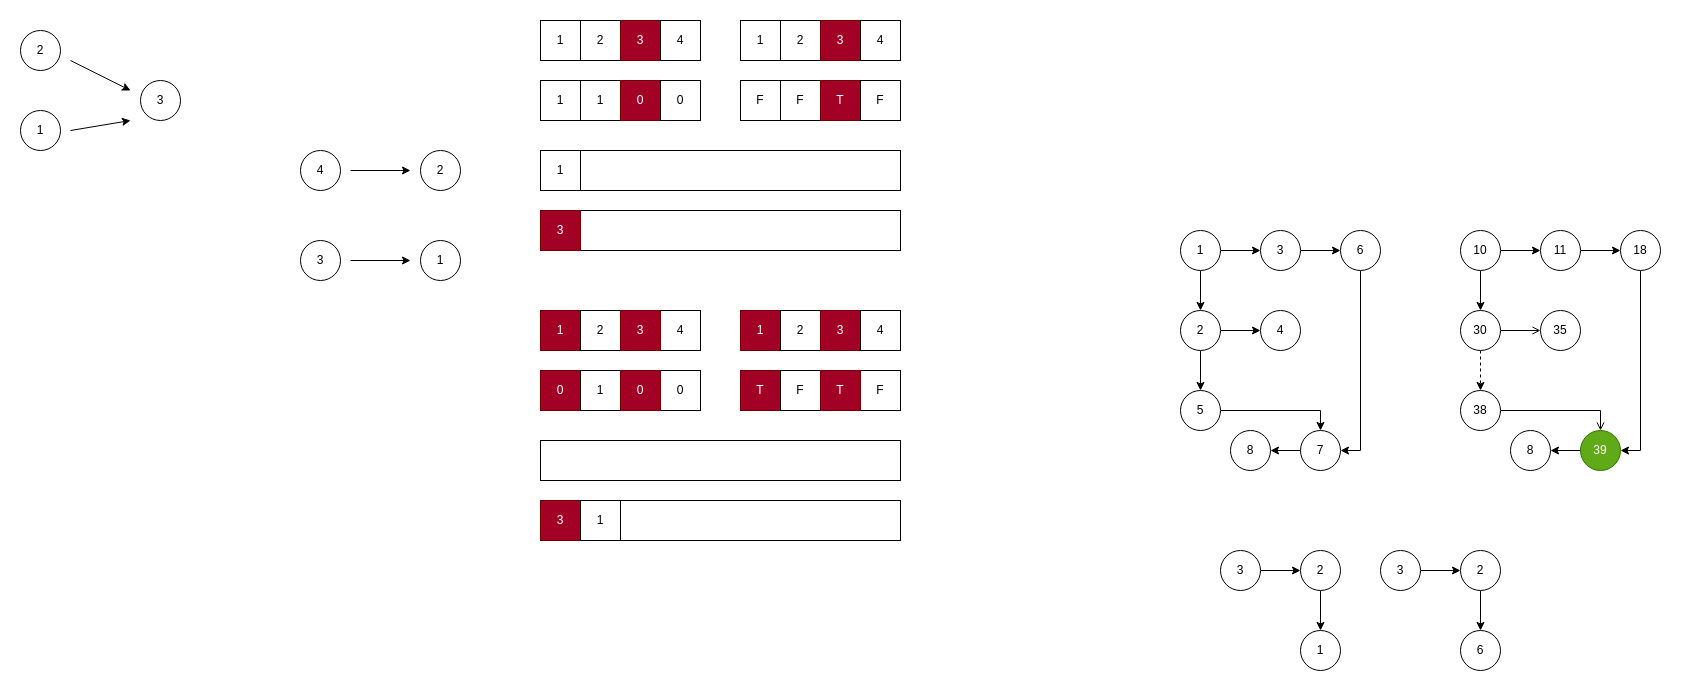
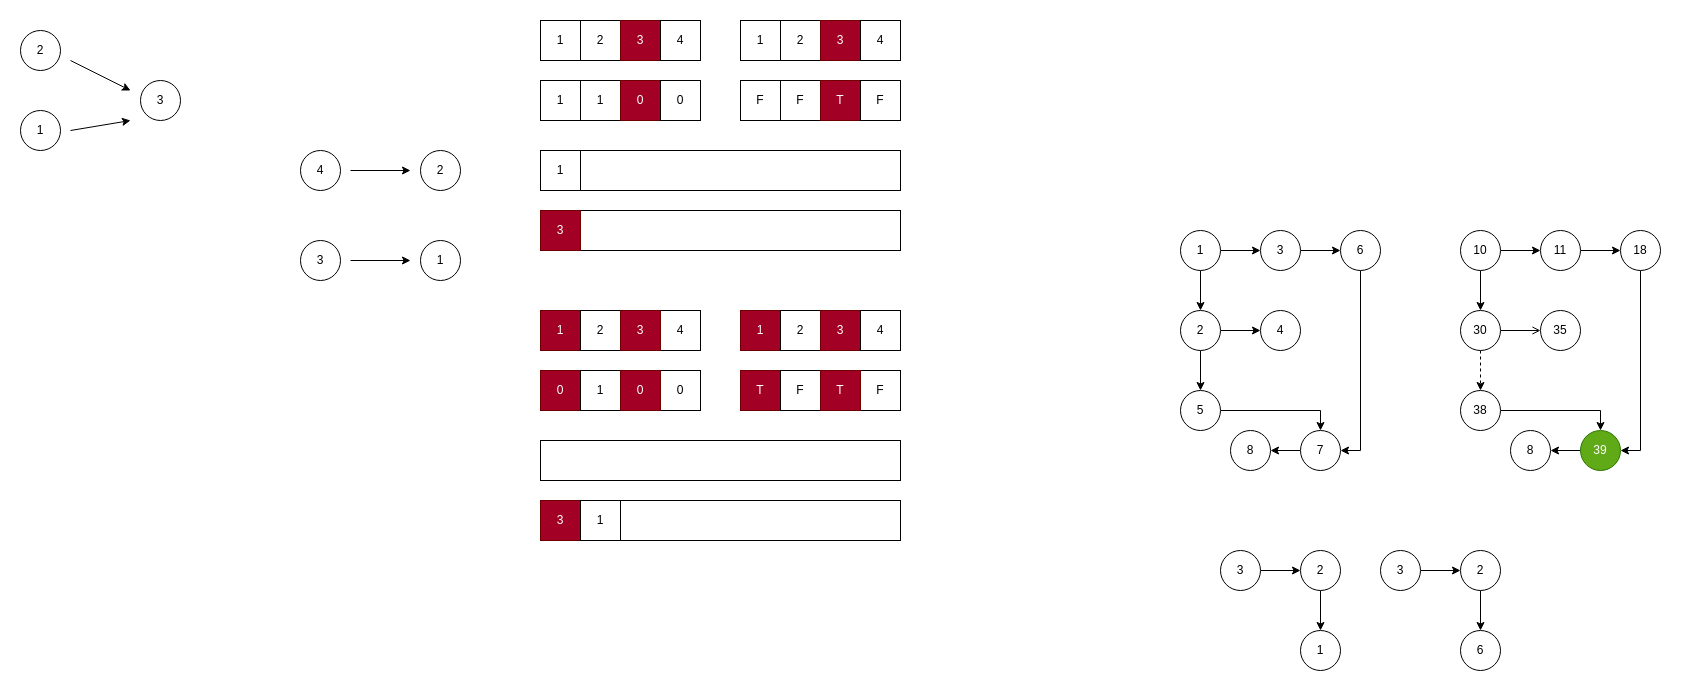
(1601, 424) -> (1601, 422)
